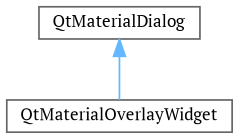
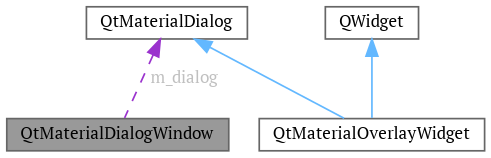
none -> (372, 23)
none -> (118, 135)
